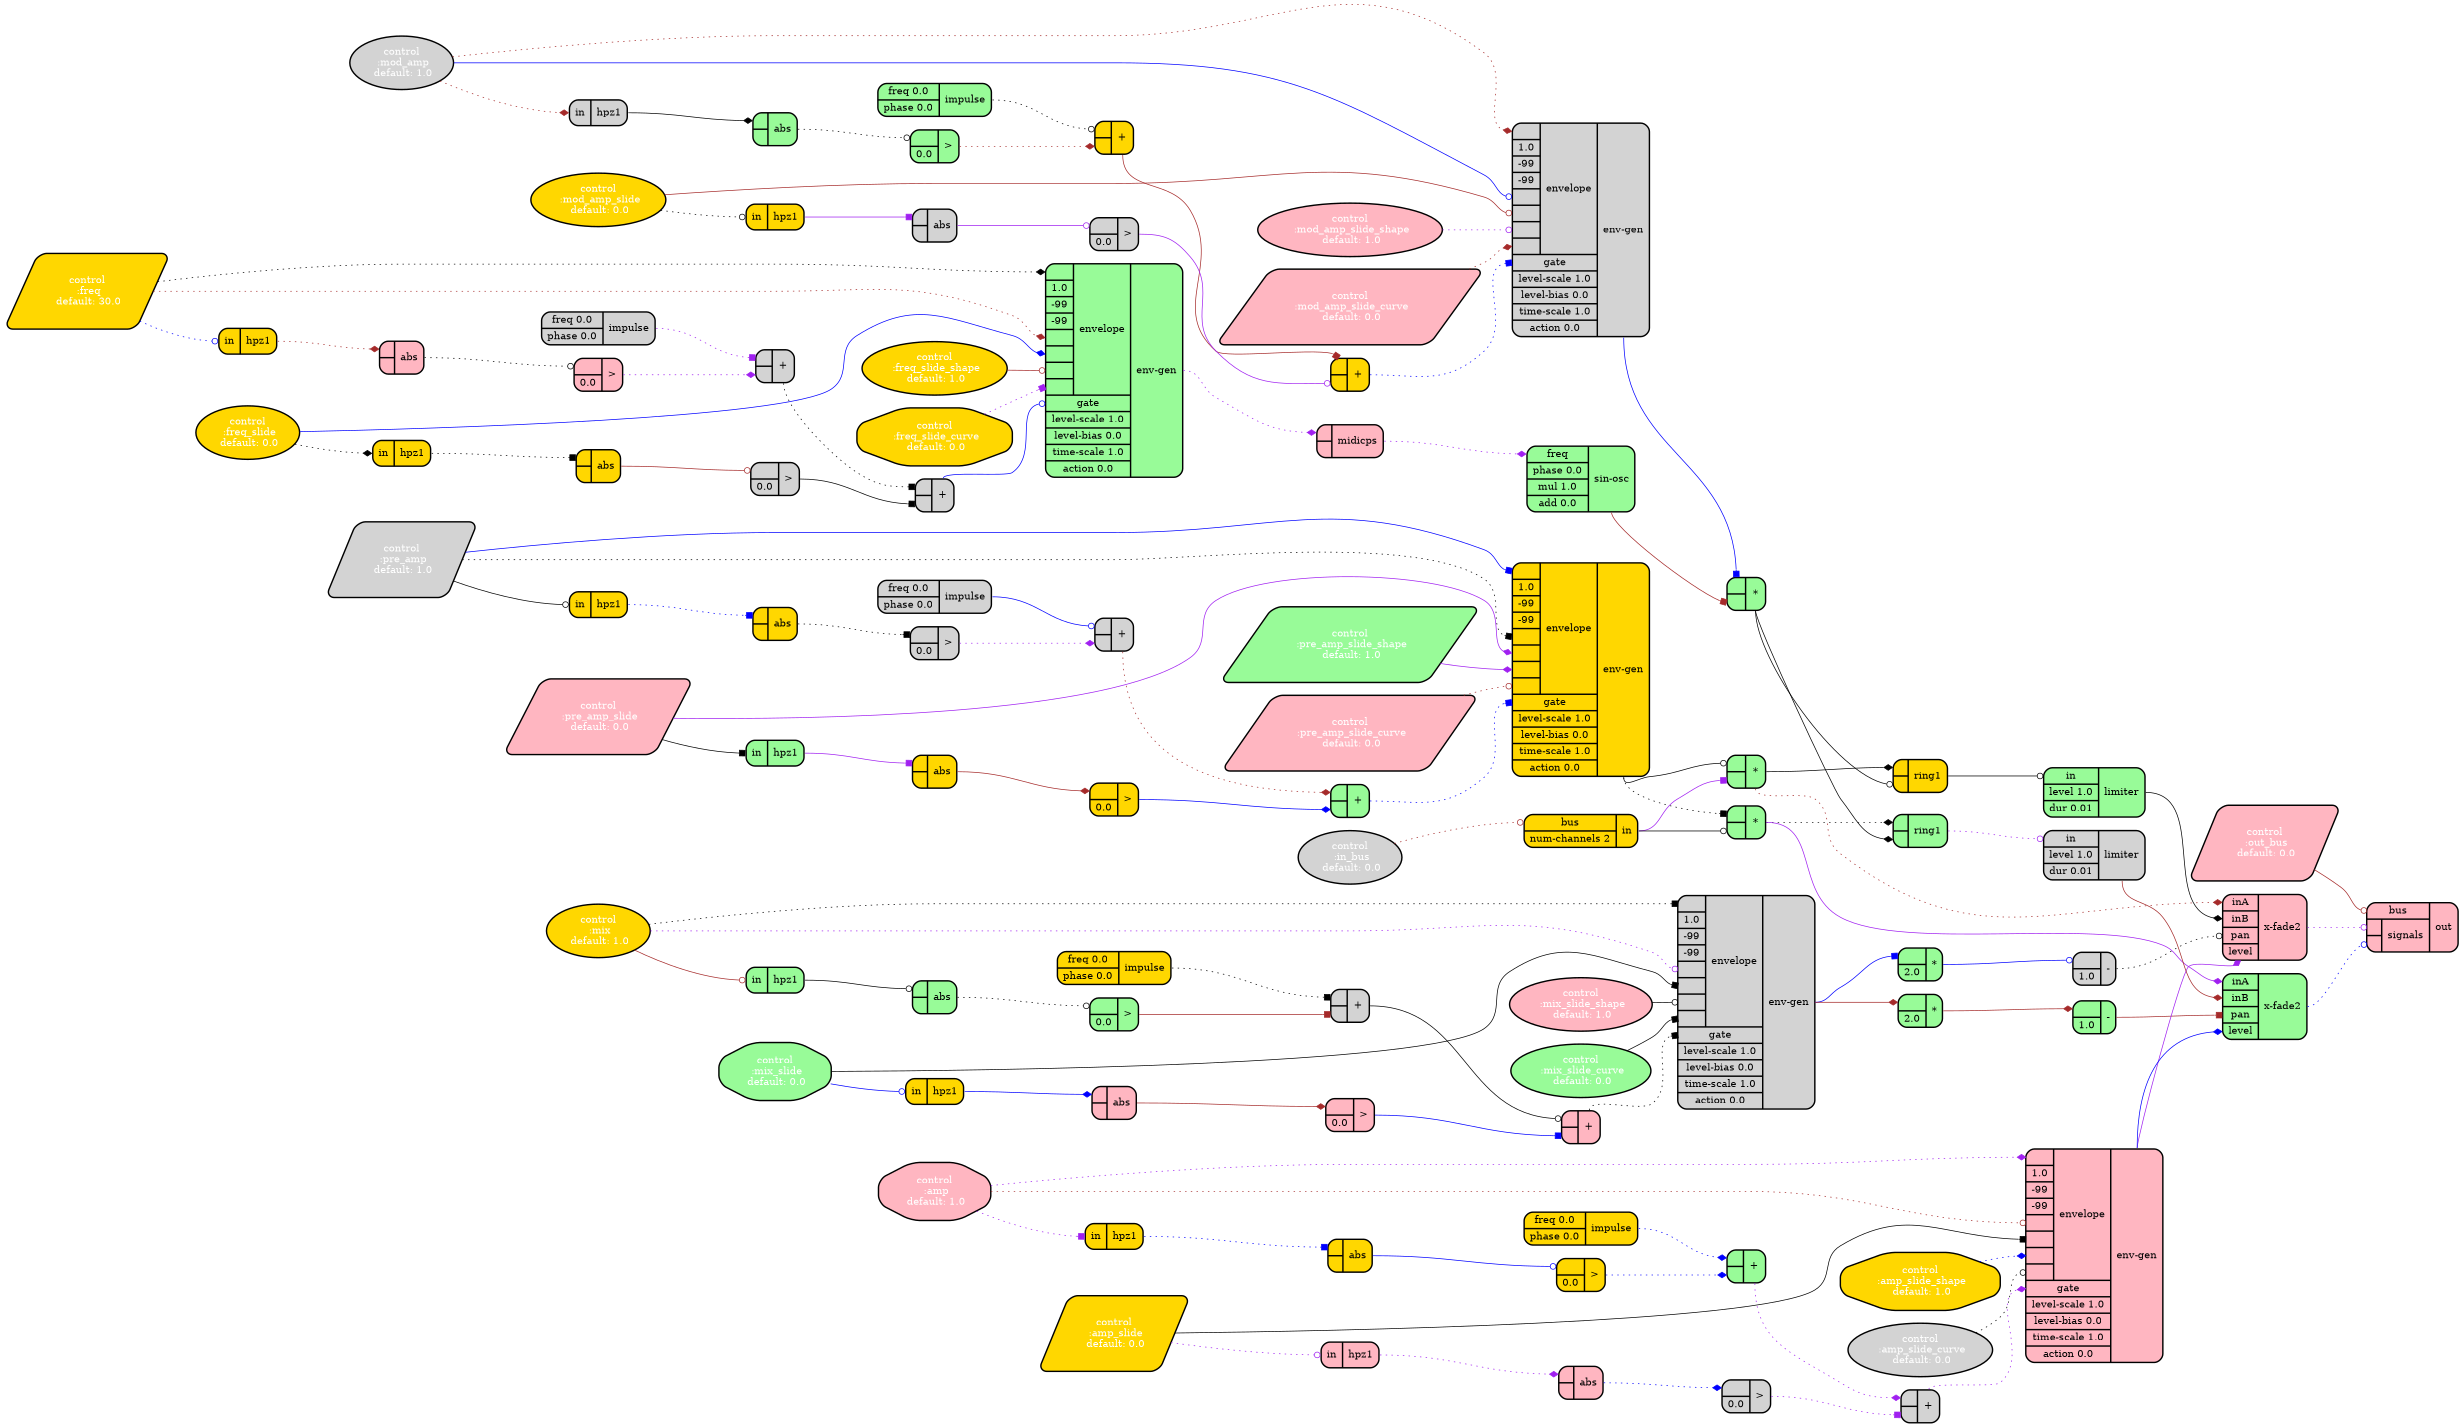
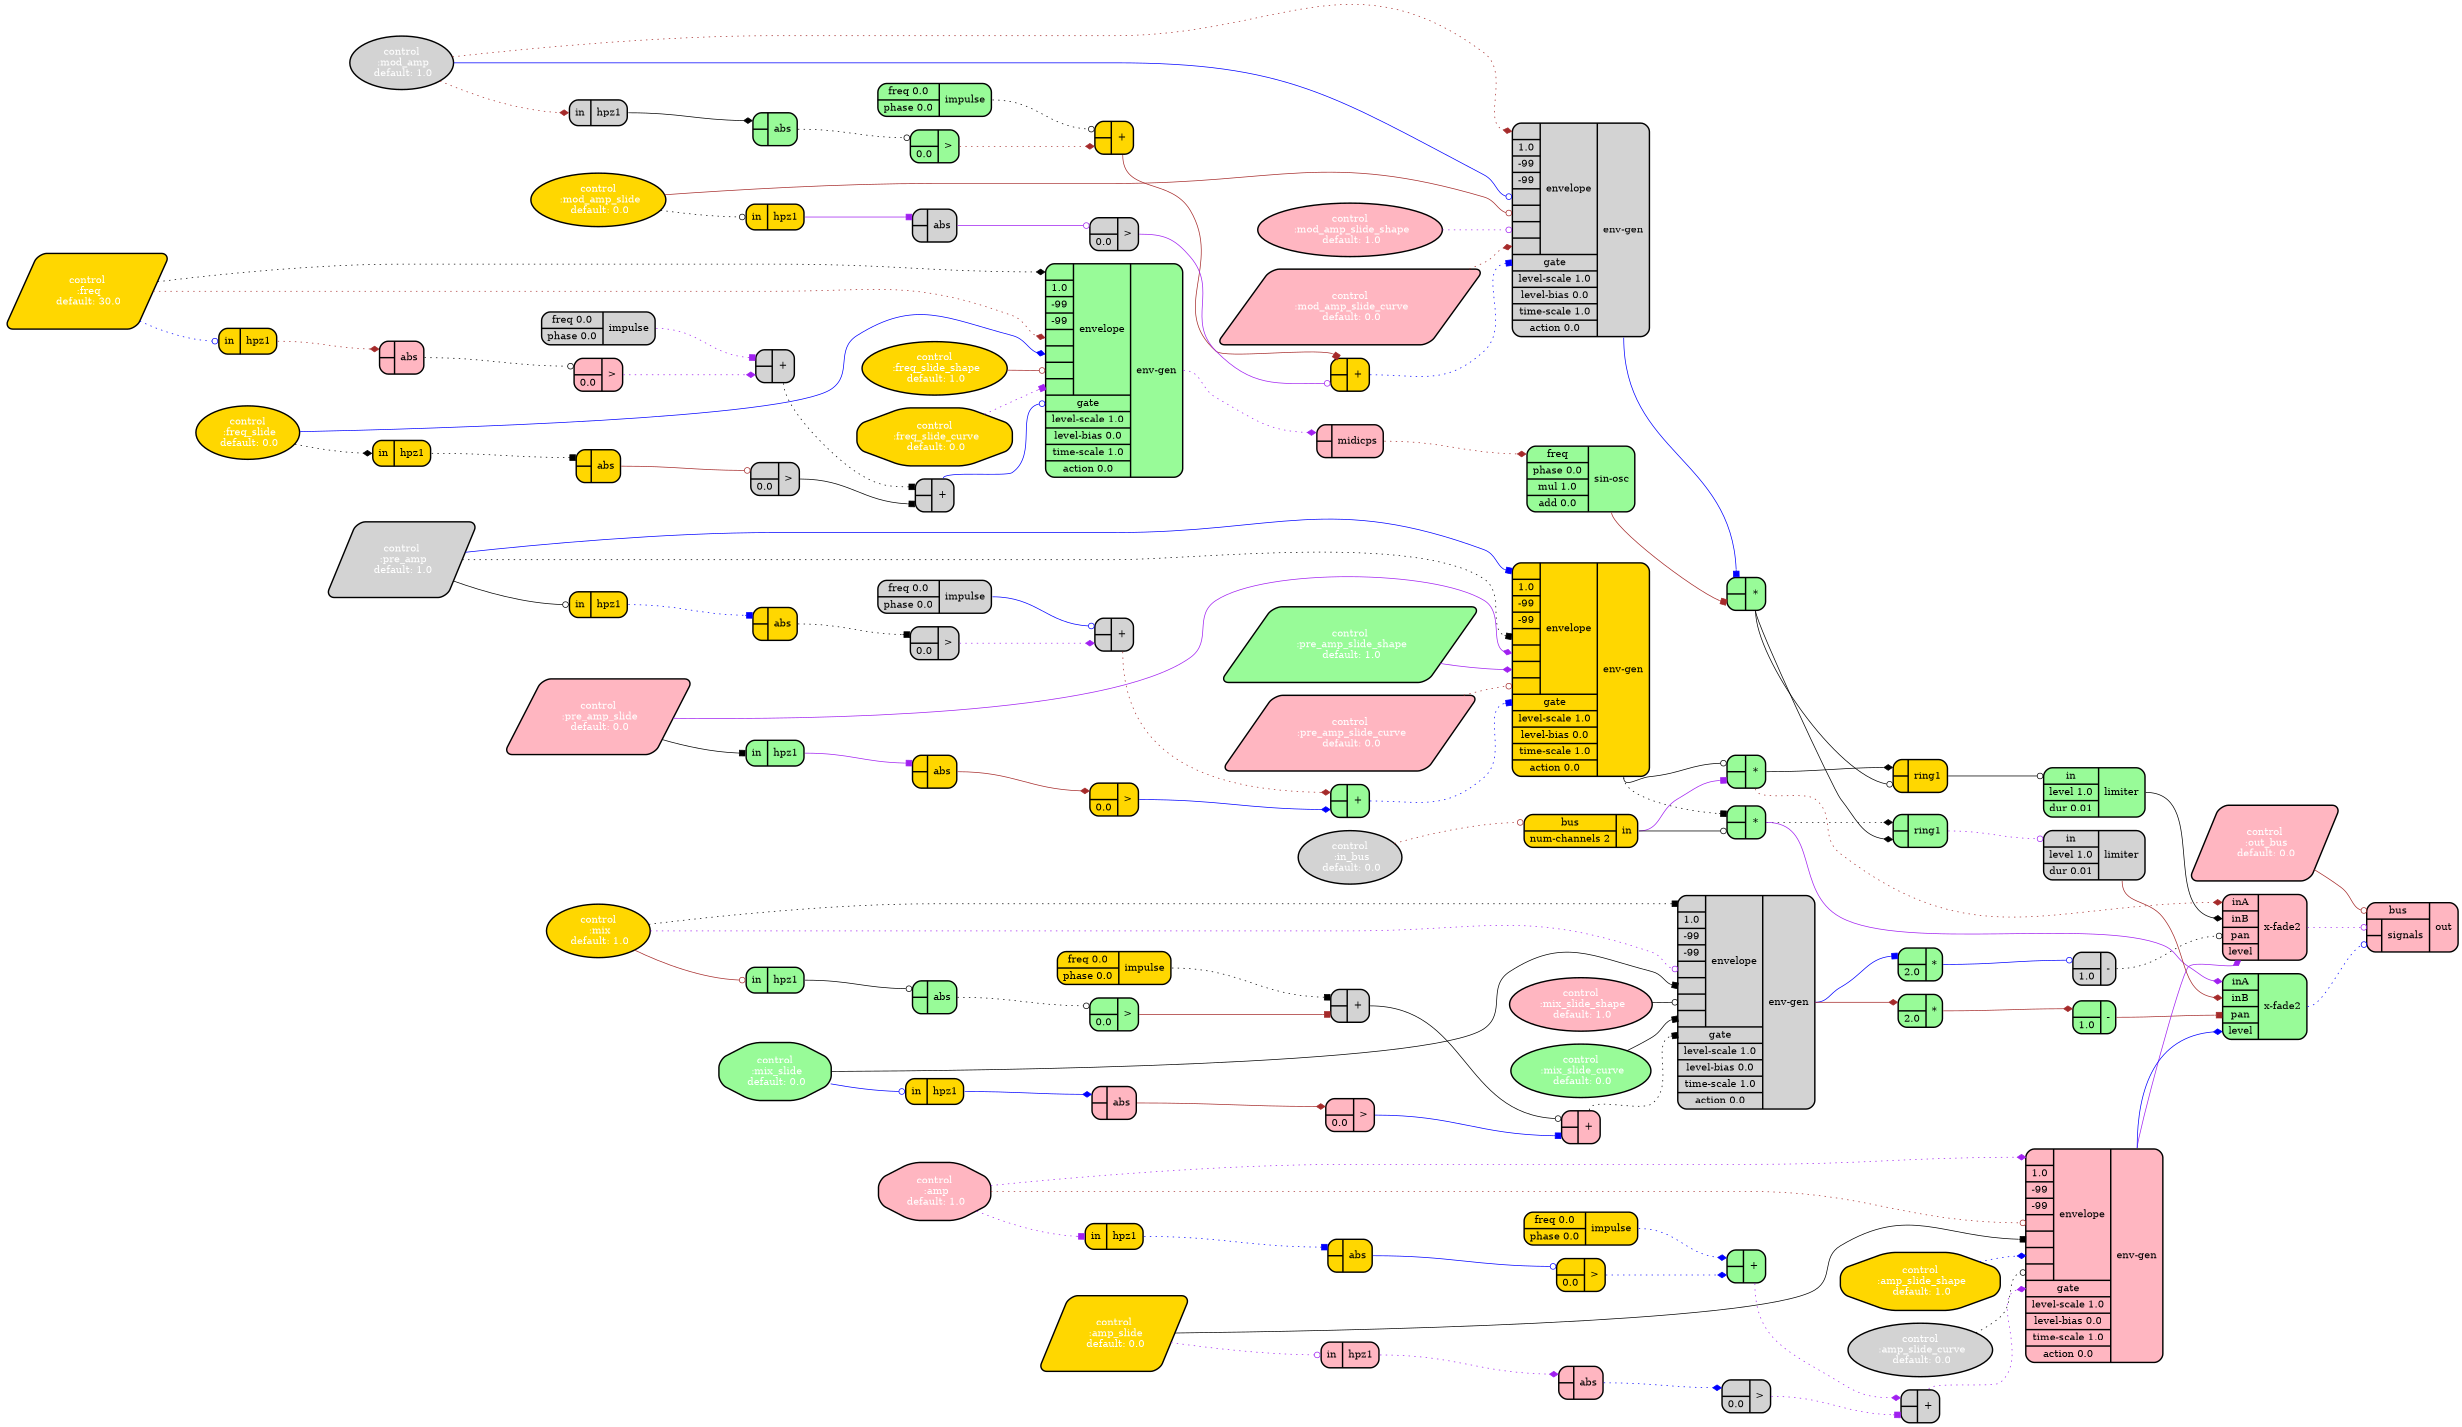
(1451, 447) -> (1451, 447)
